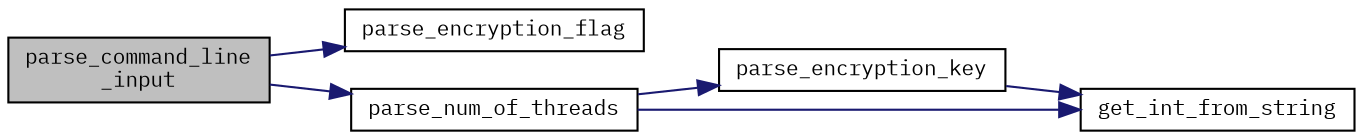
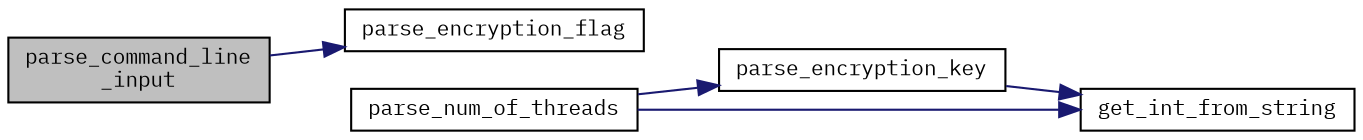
(300, 88) -> none
